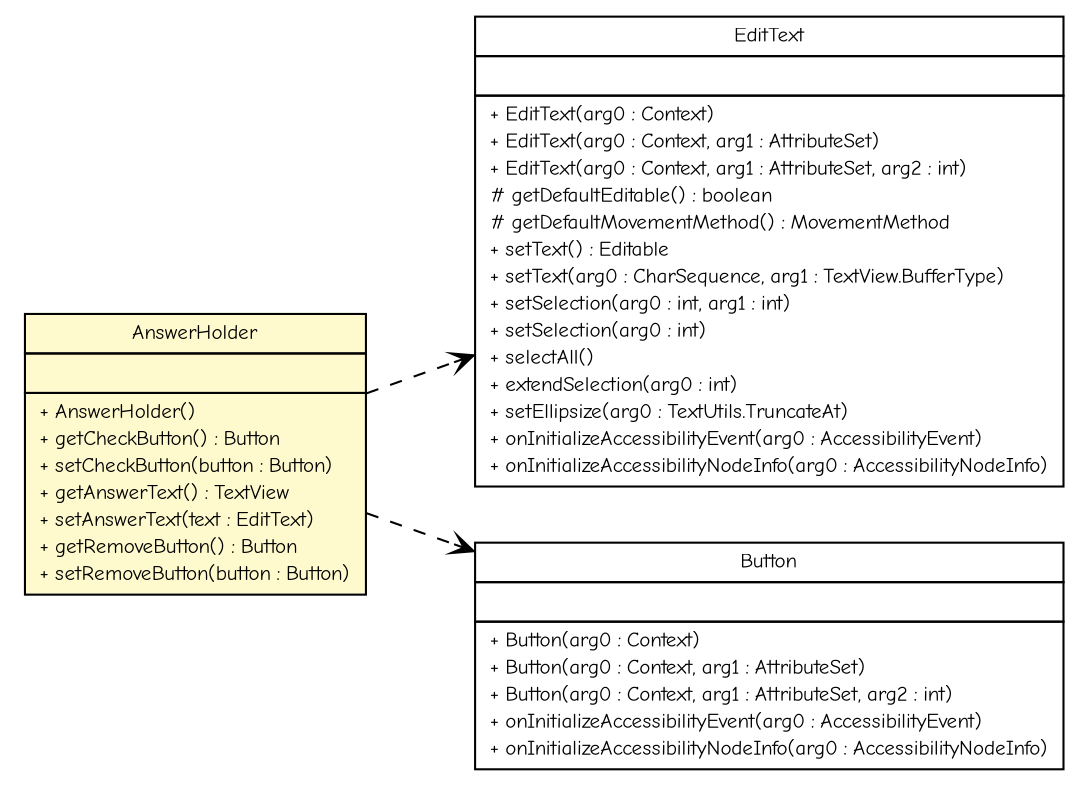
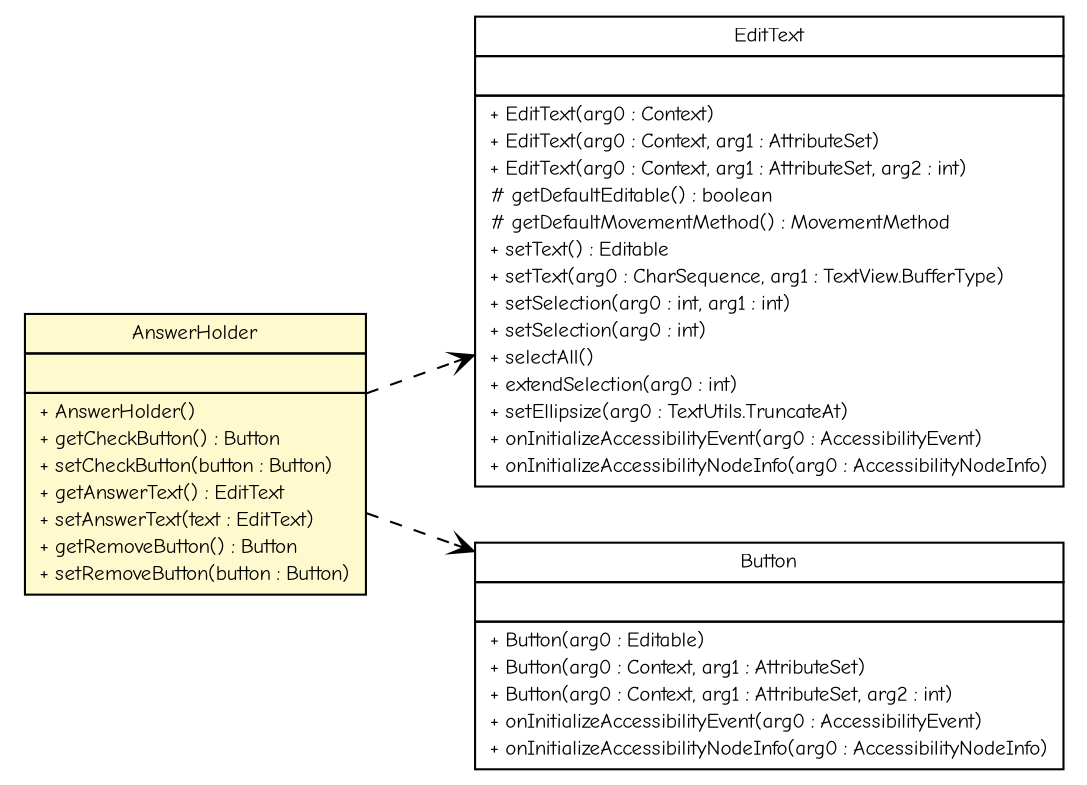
(165, 493) -> (162, 493)
(596, 640) -> (598, 640)
